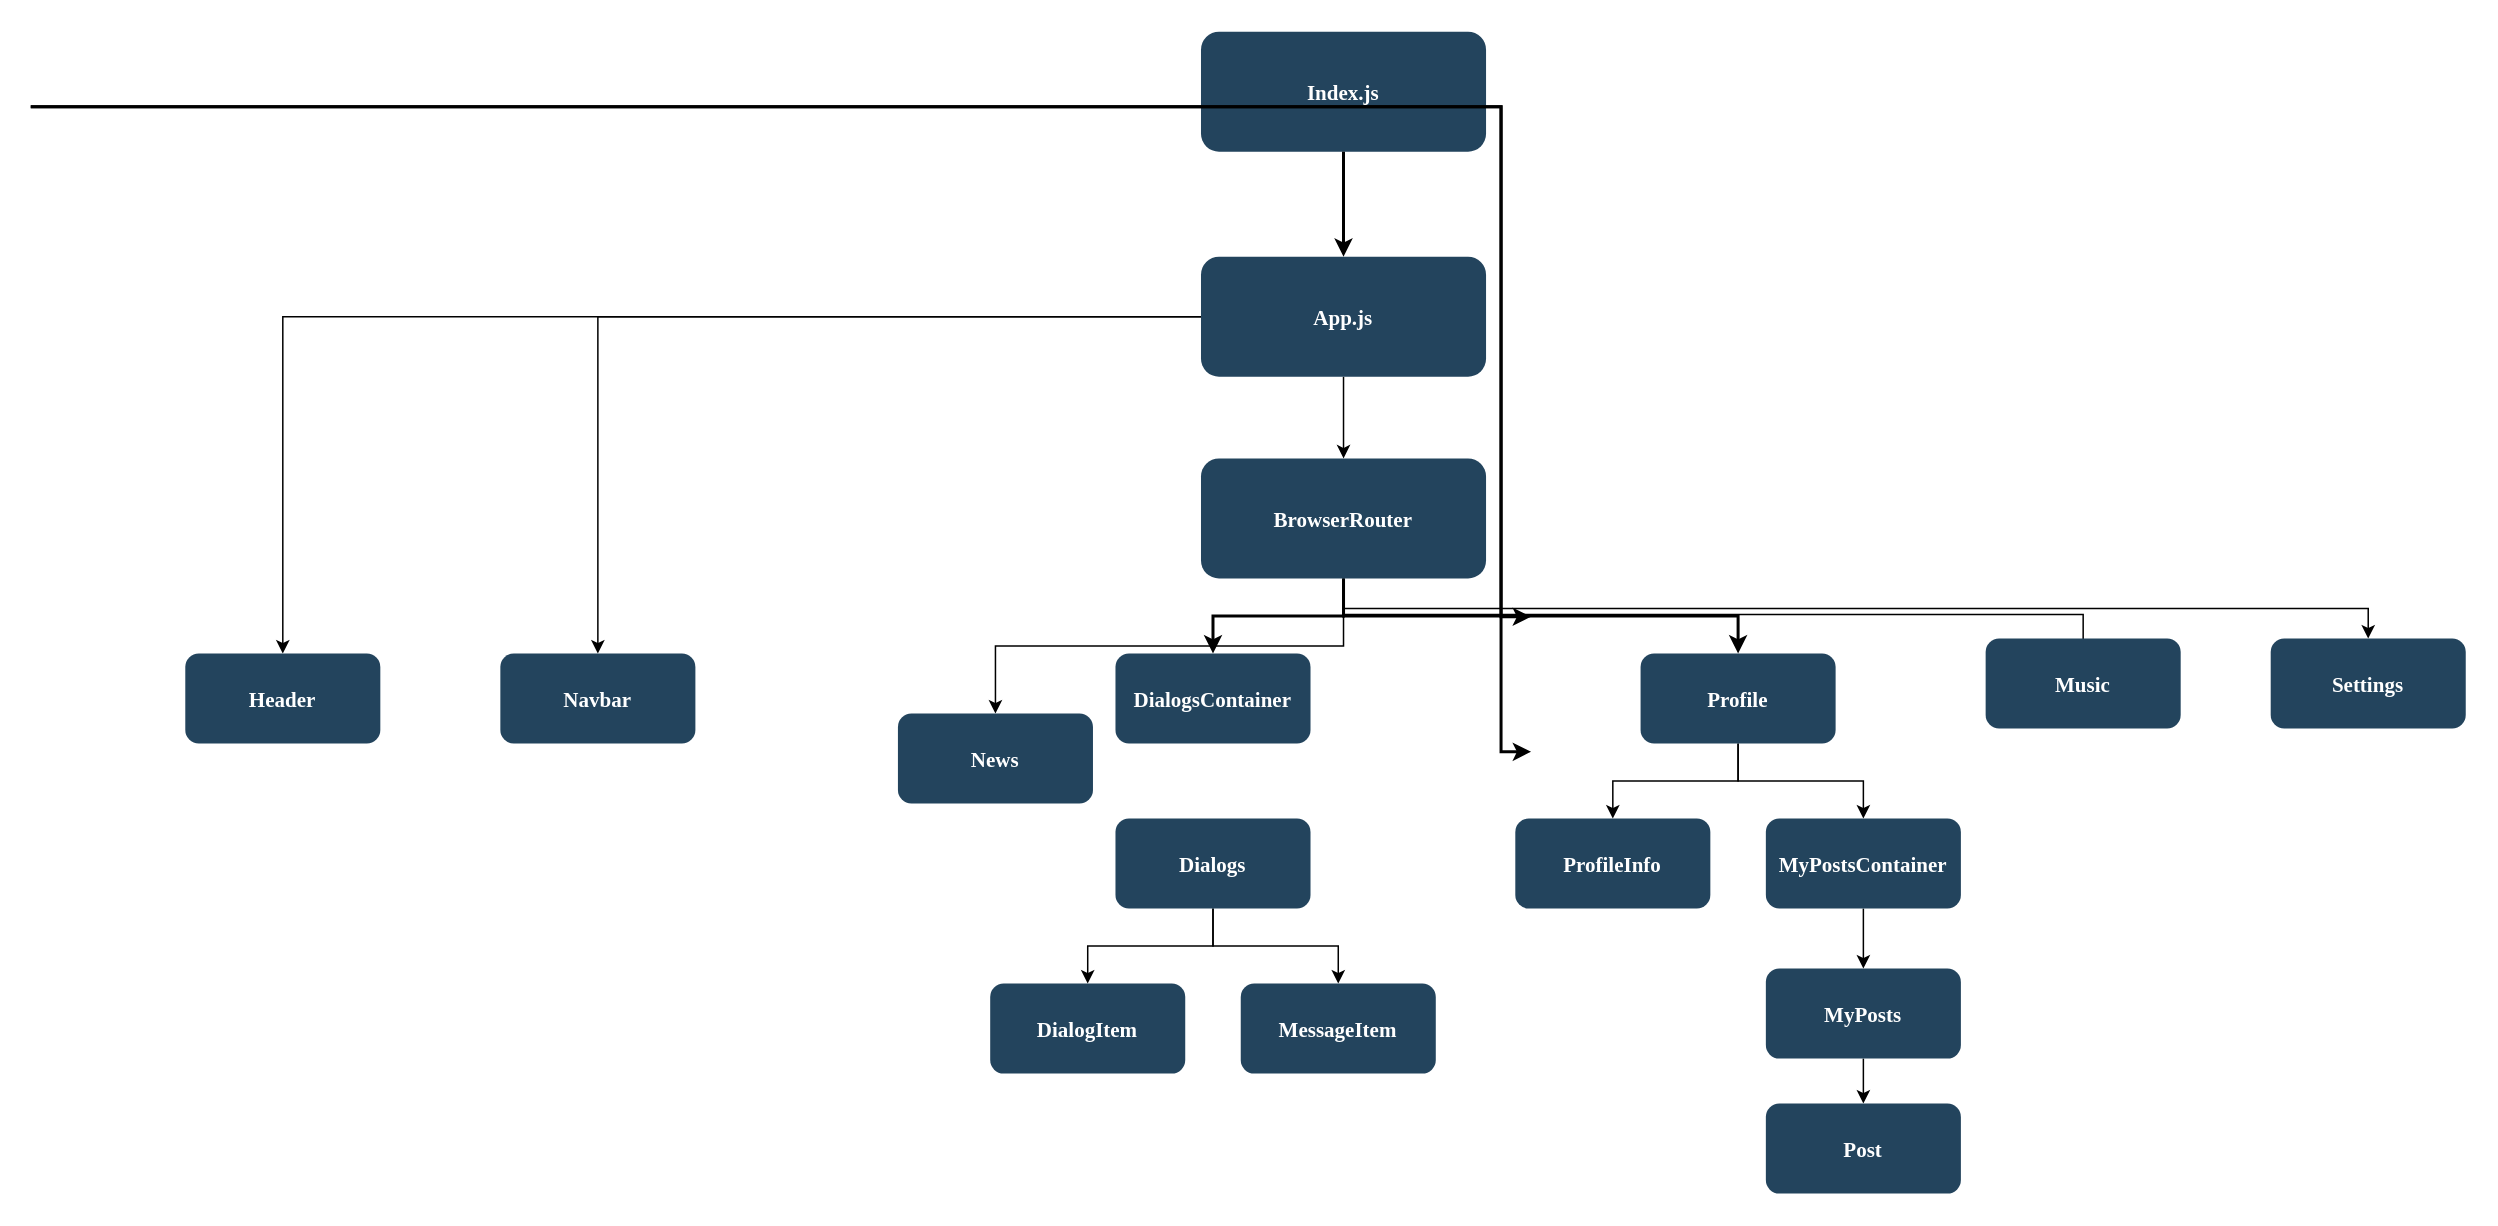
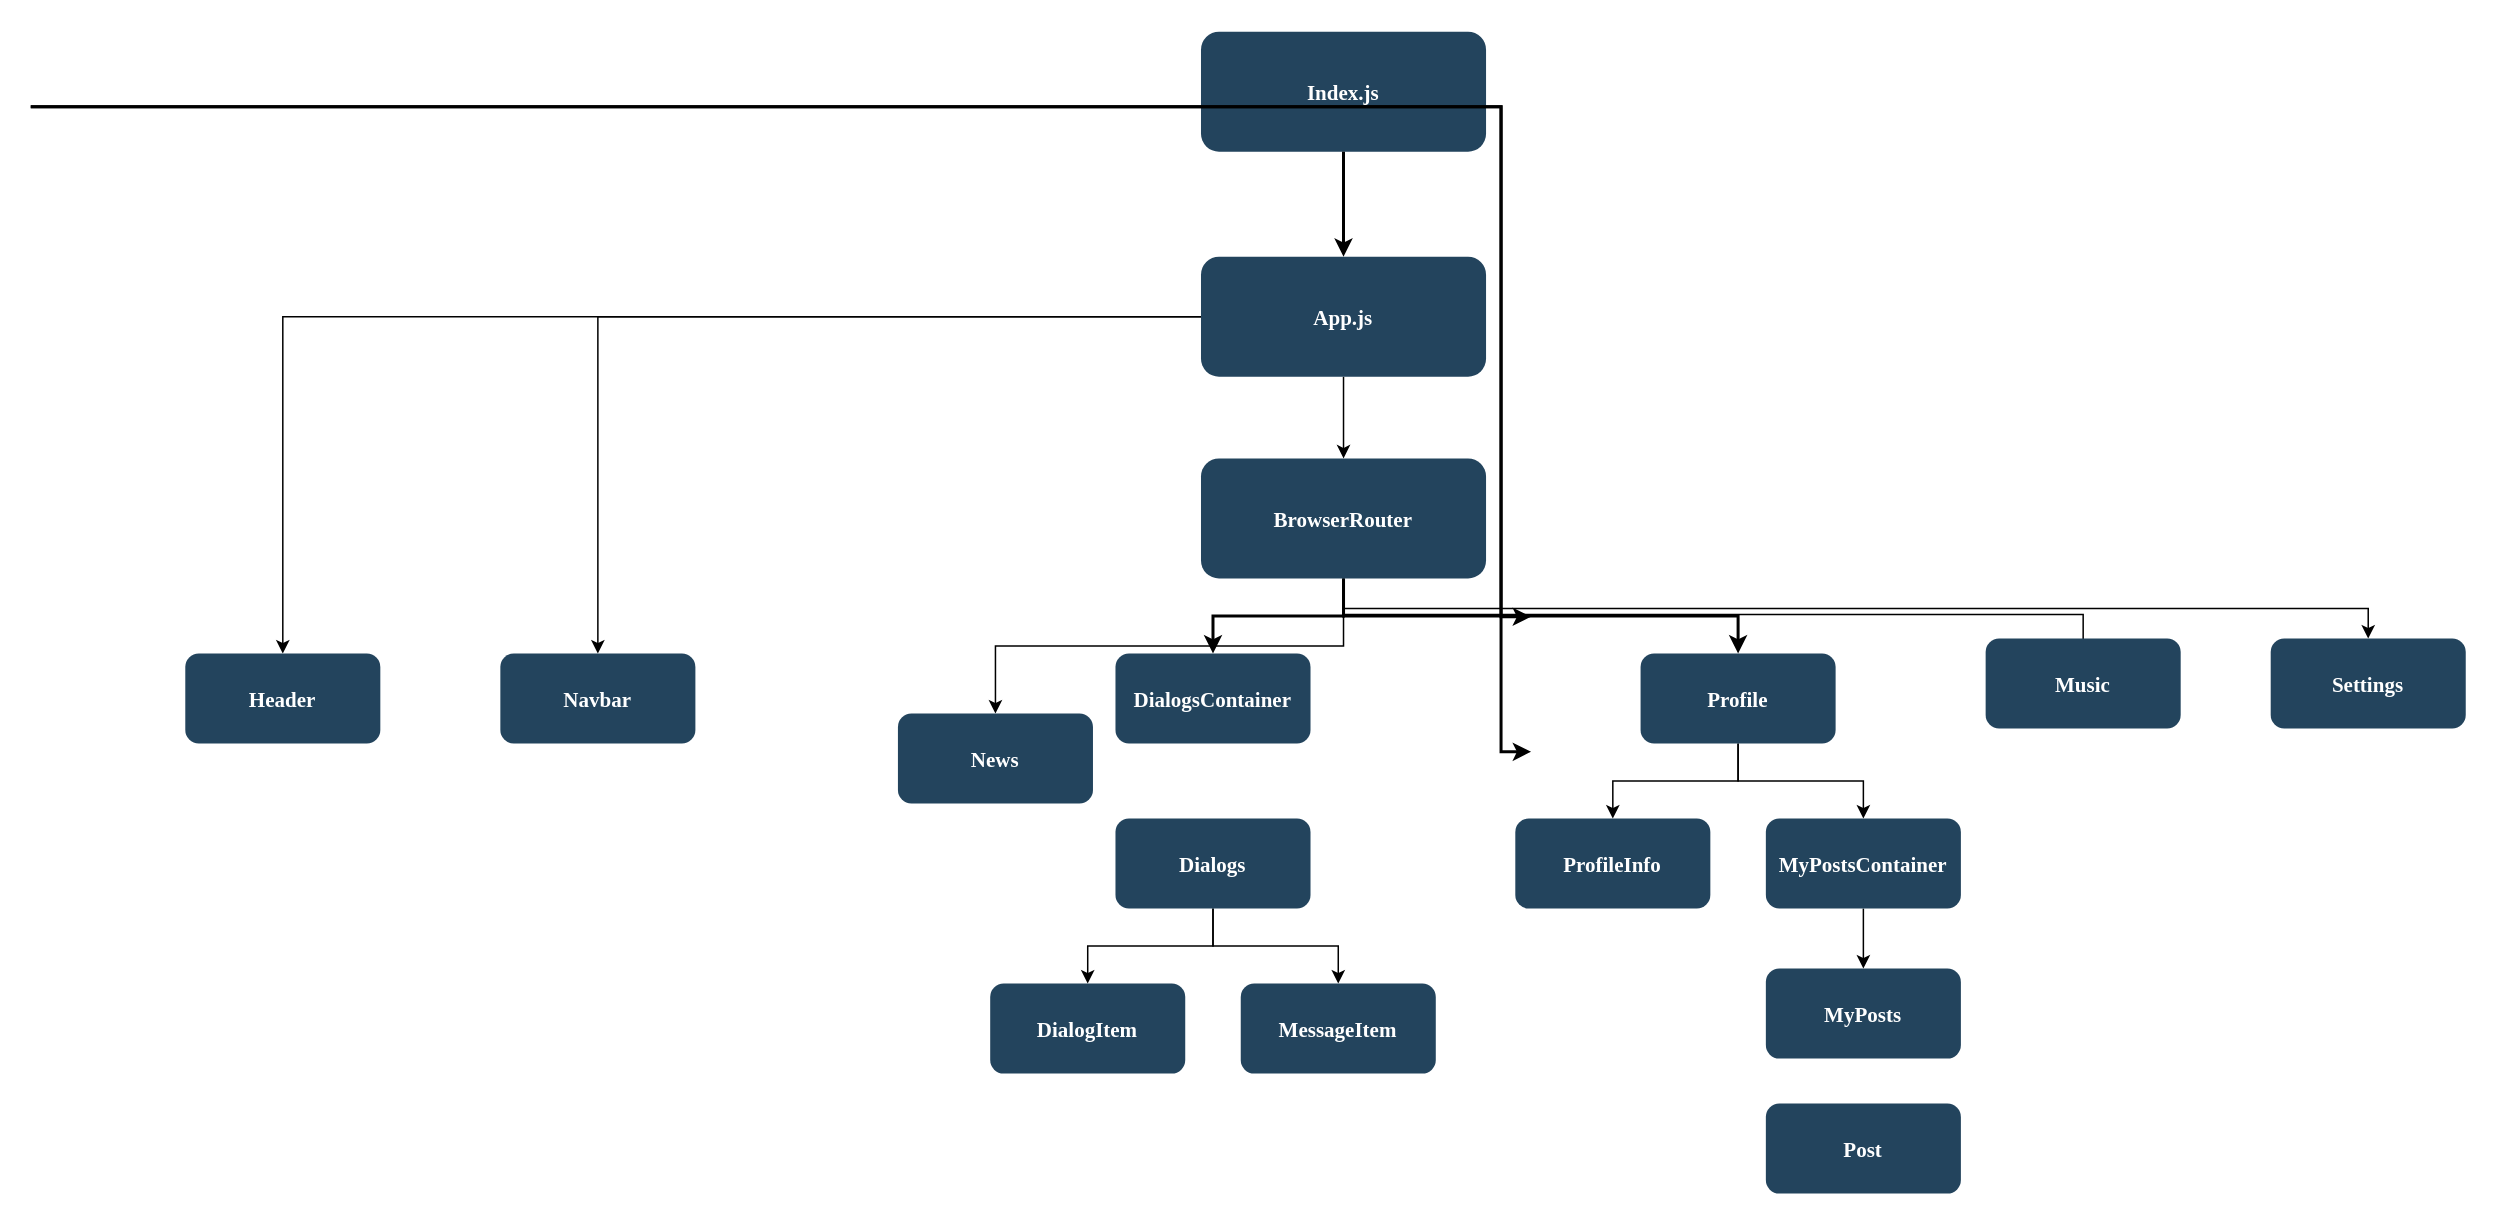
(1863, 1075) -> none
